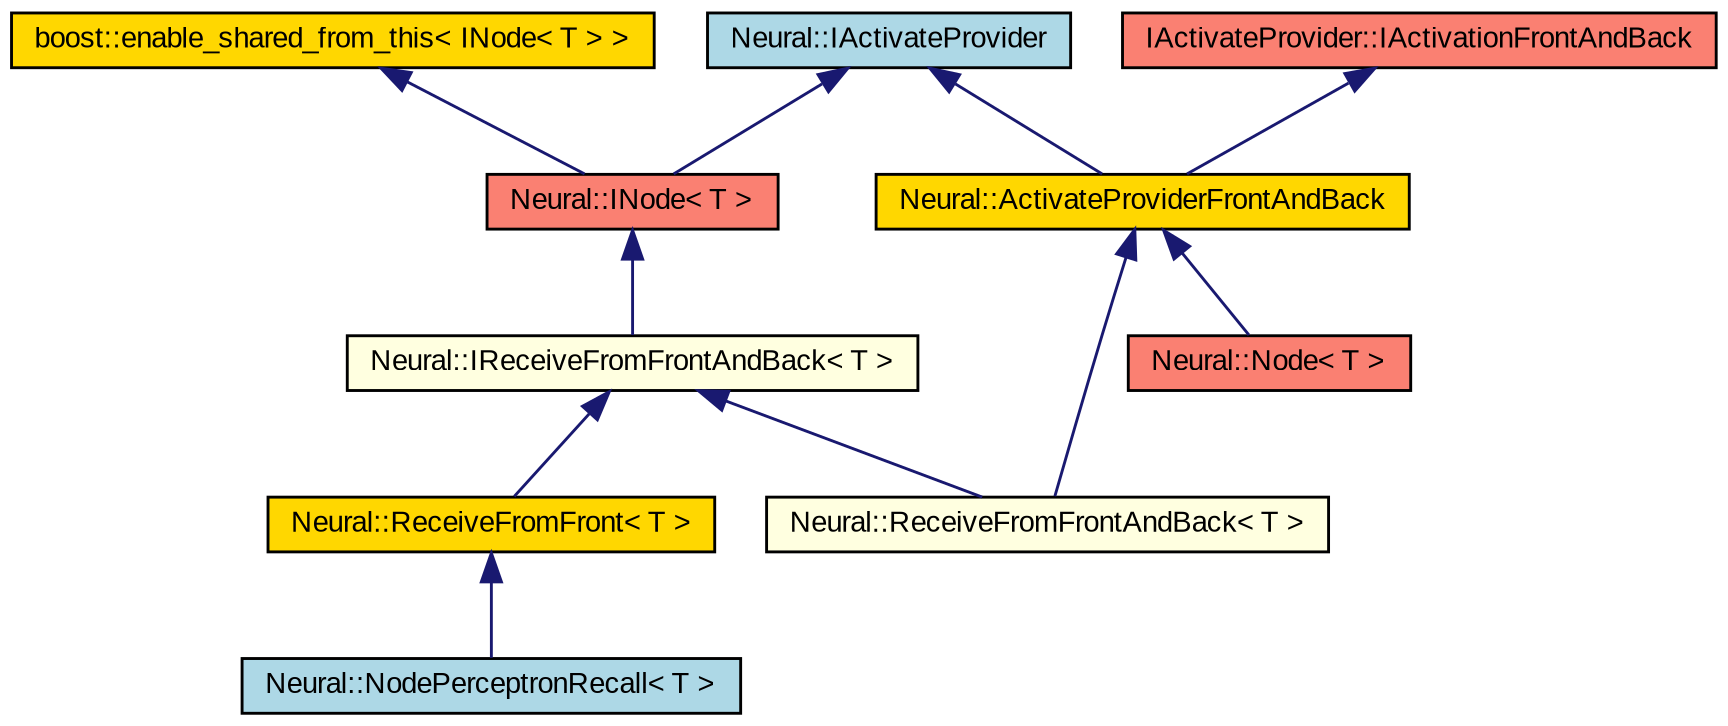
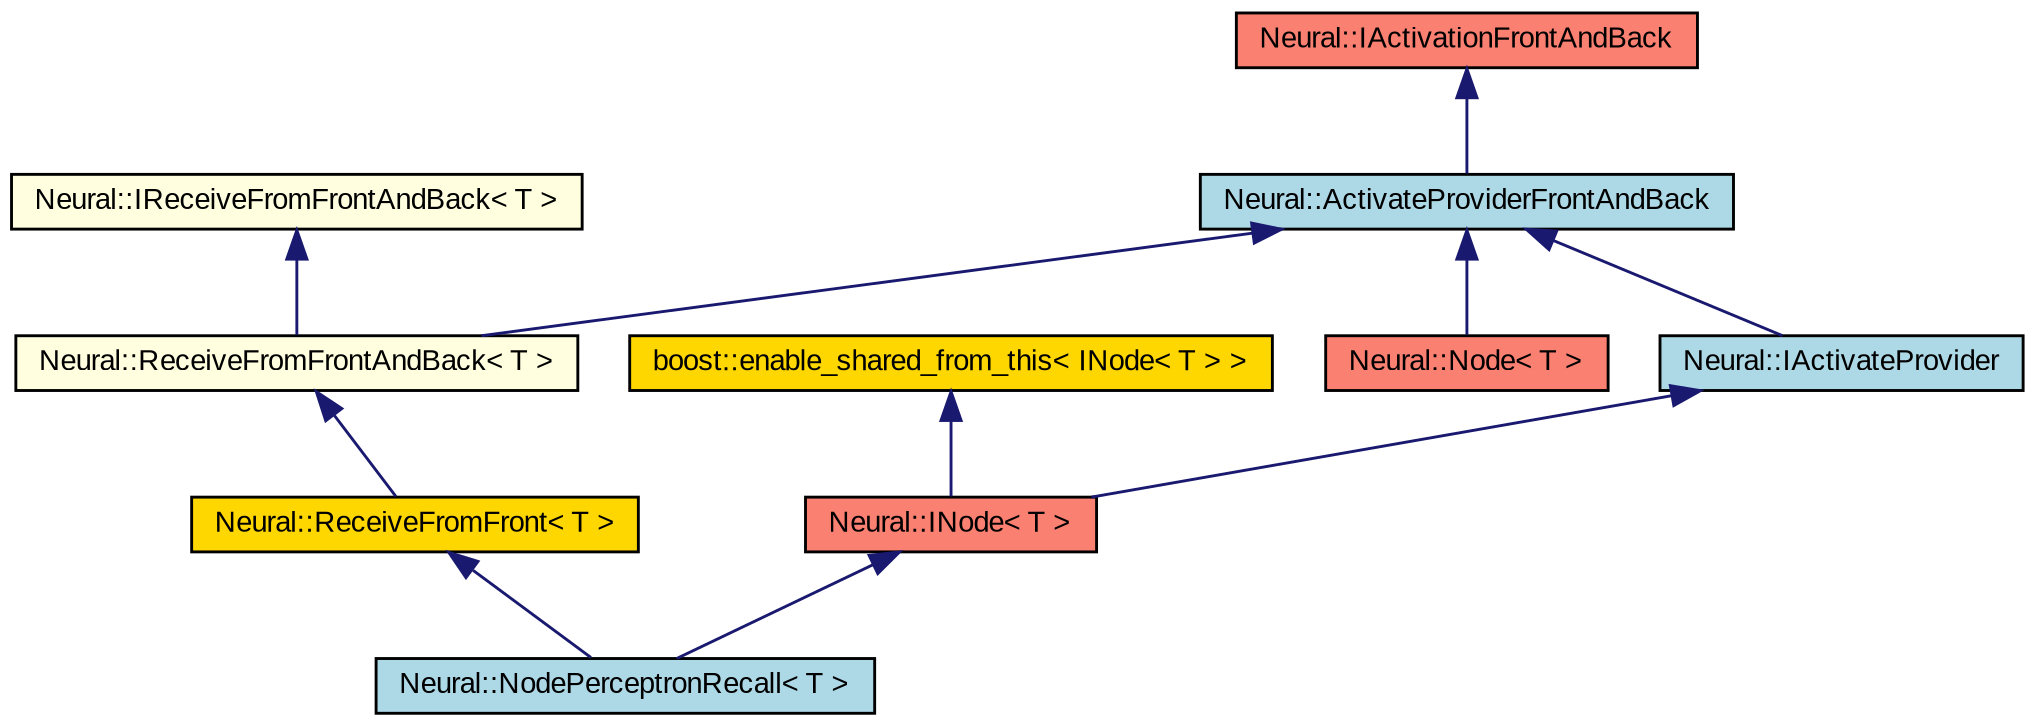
(1419, 40) -> (1467, 40)
(1029, 129) -> (1668, 288)
(1143, 202) -> (1467, 202)
(633, 297) -> (775, 612)
(552, 455) -> (365, 456)
